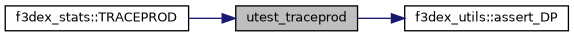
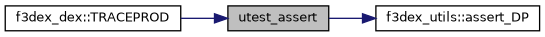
(97, 18) -> (93, 18)
(297, 18) -> (278, 18)
